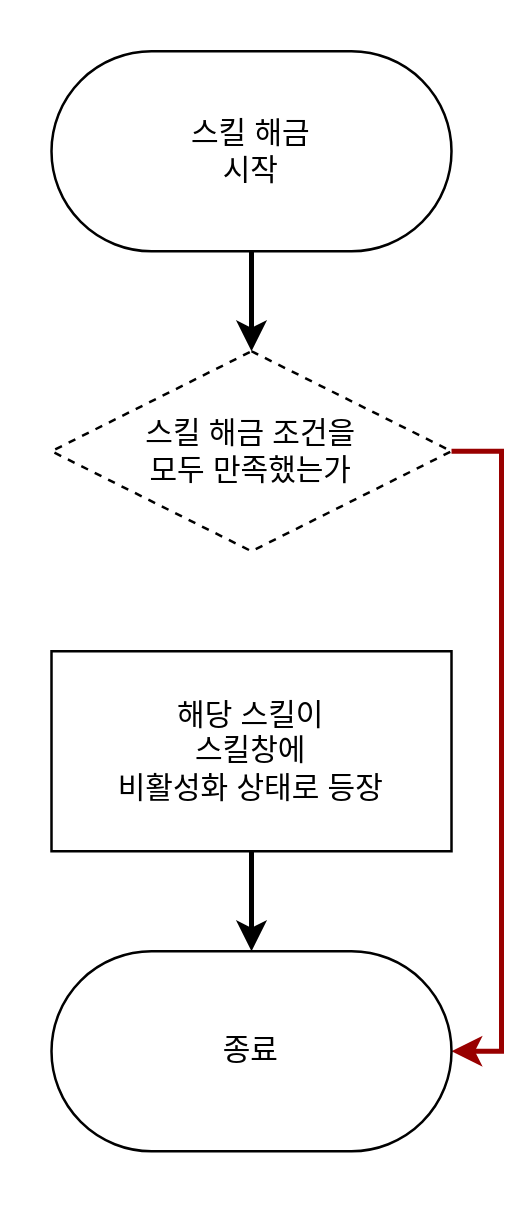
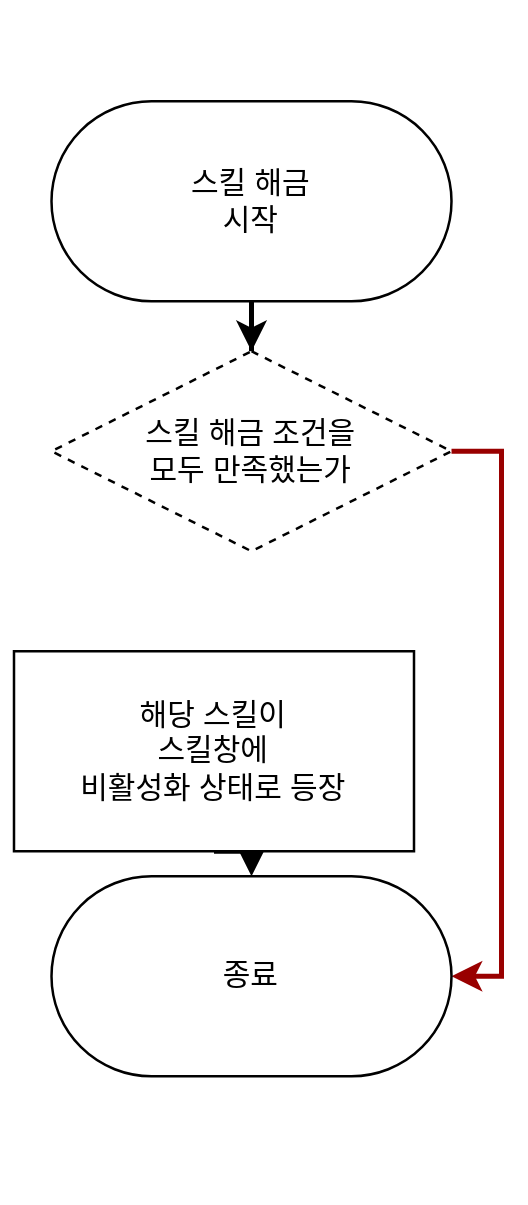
(251, 151) -> (251, 201)
(251, 751) -> (214, 751)
(251, 1051) -> (251, 976)
